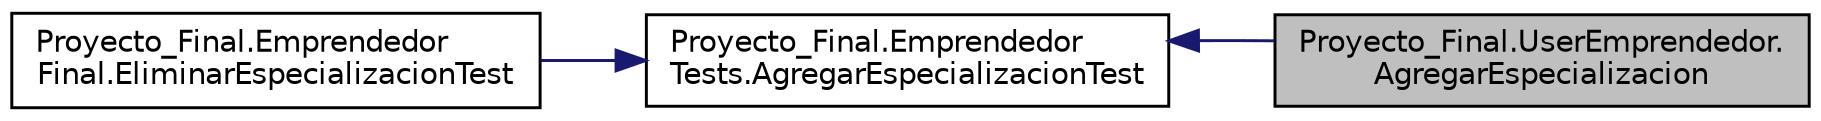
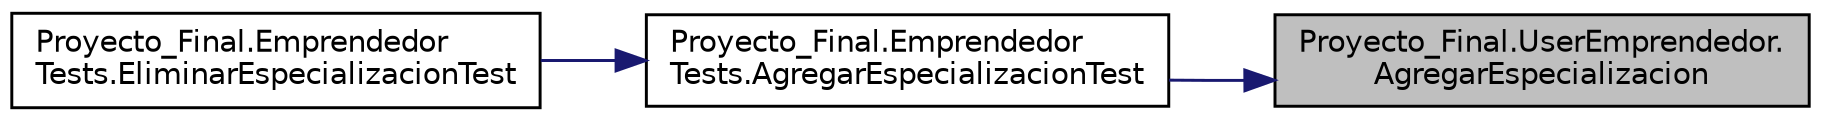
(1236, 41) -> (1207, 80)
(276, 61) -> (276, 61)
